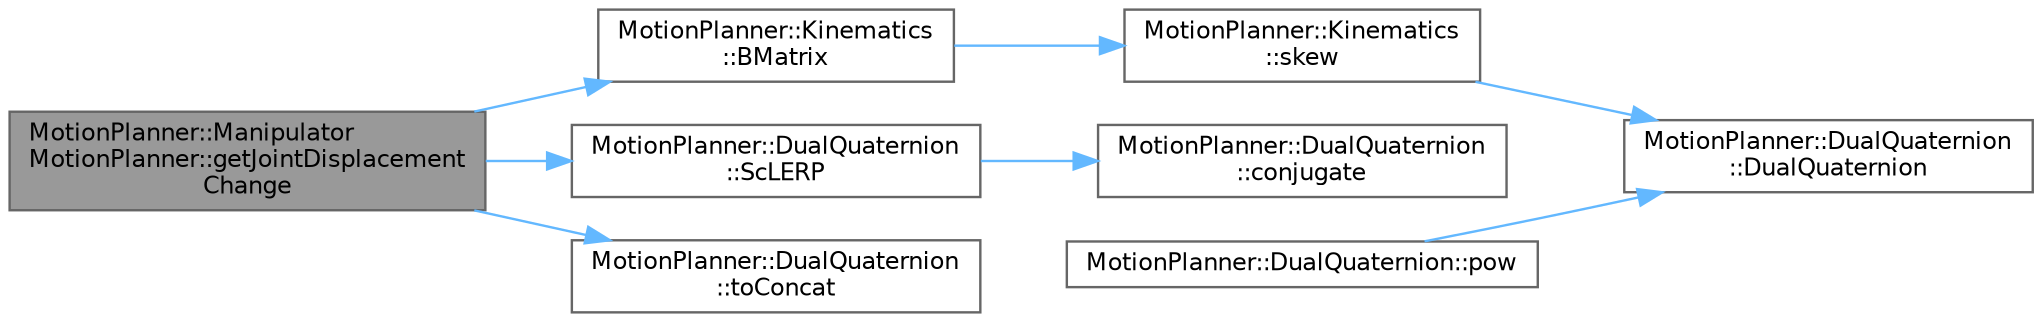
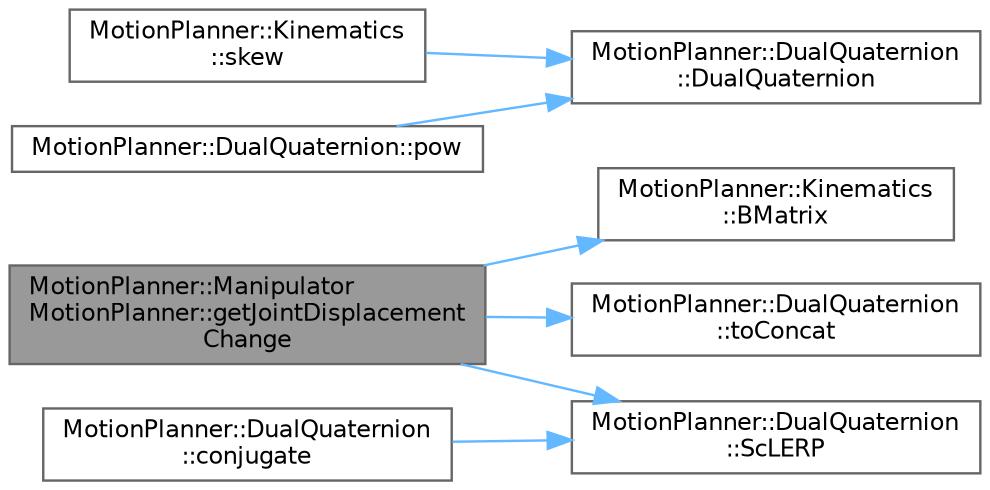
(1027, 46) -> none
(1027, 161) -> (500, 441)
